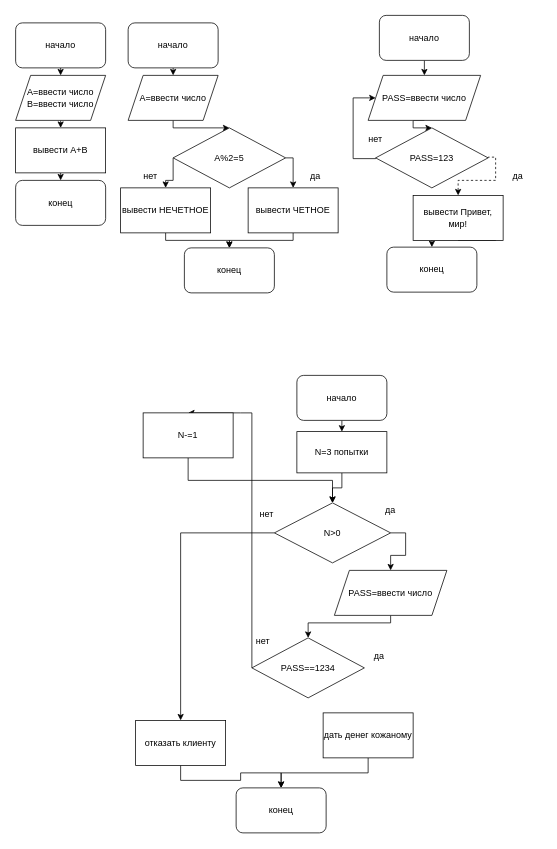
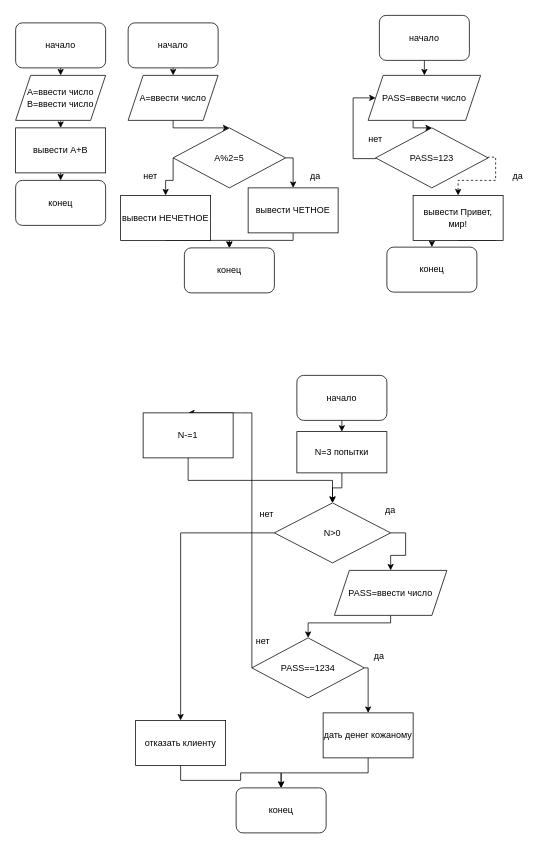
(165, 210) -> (165, 218)
none -> (368, 706)
